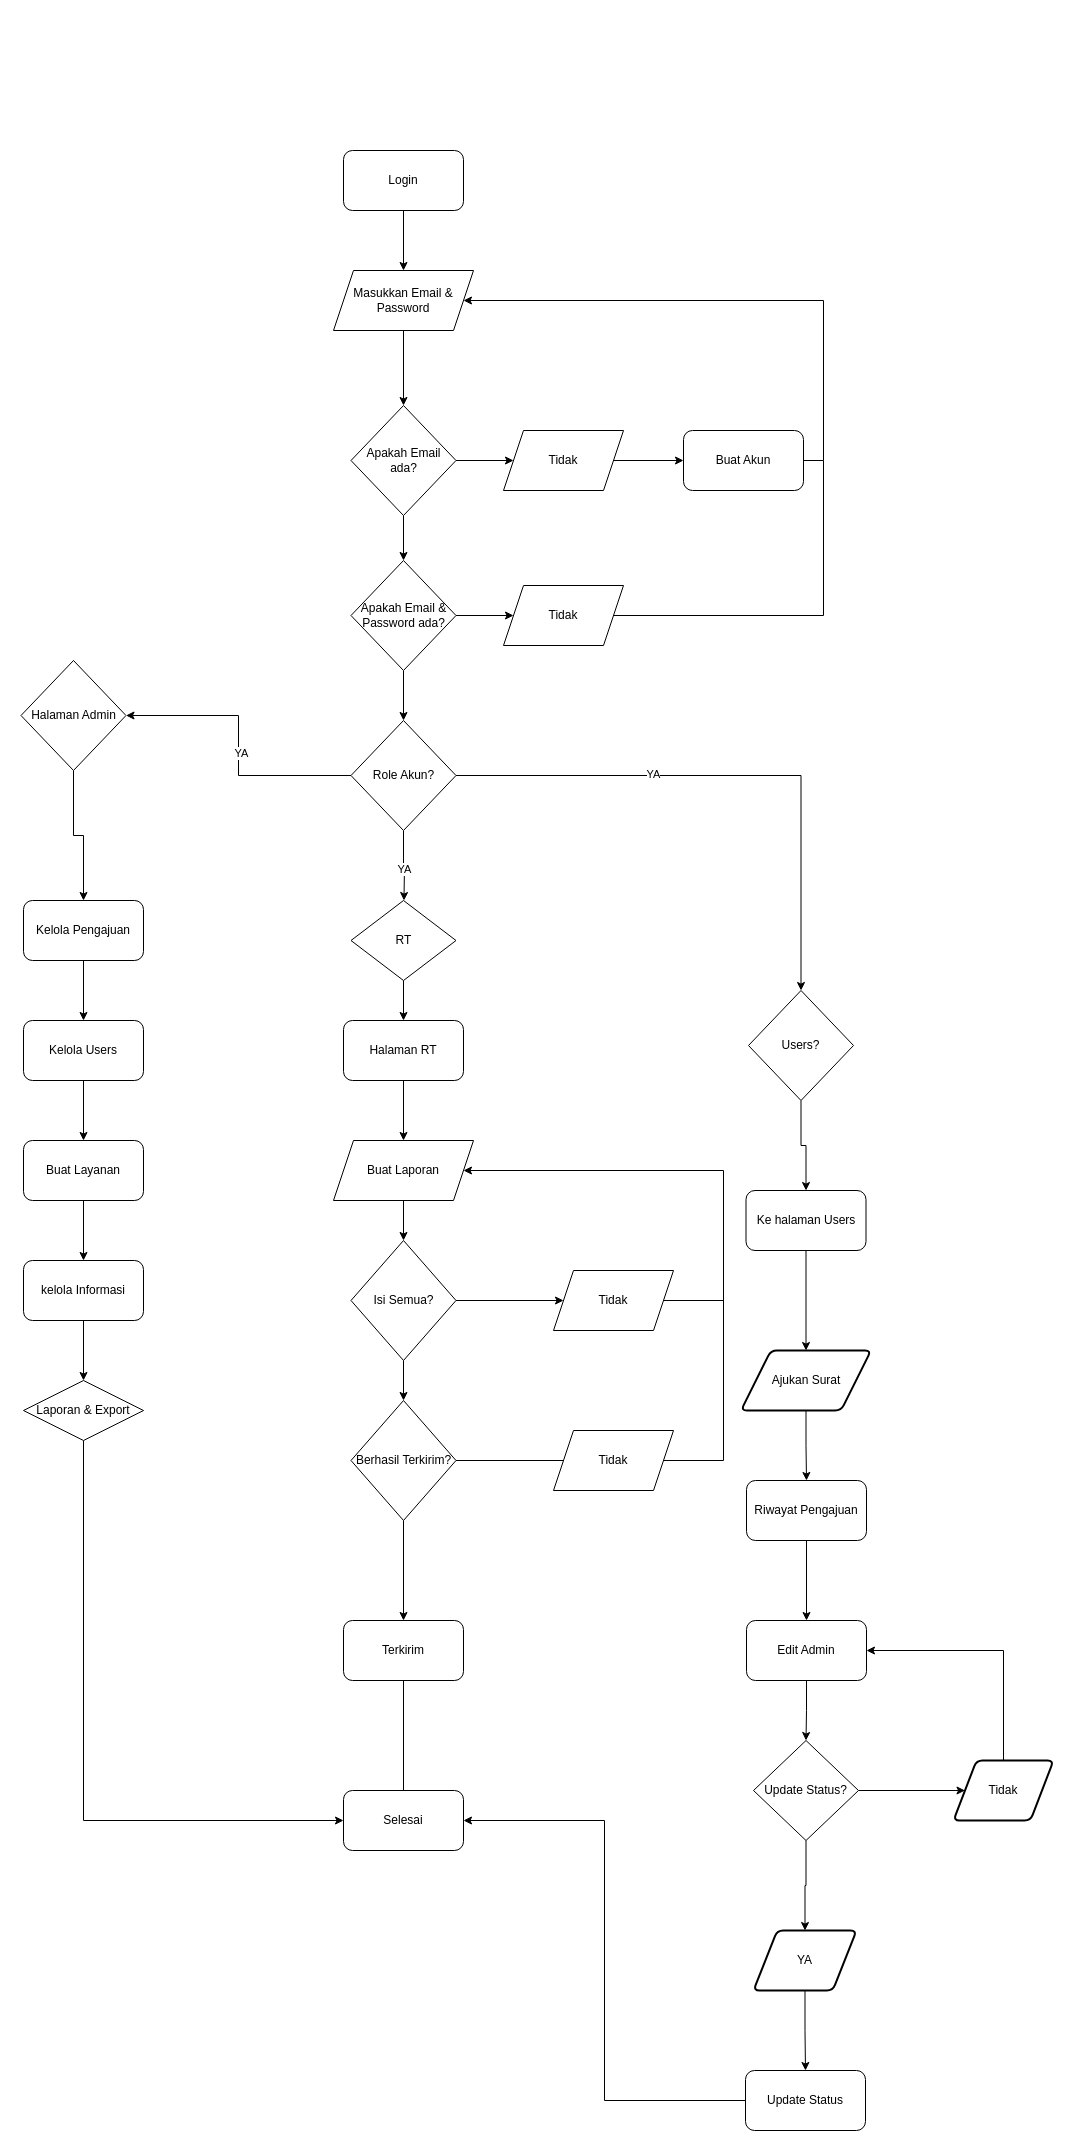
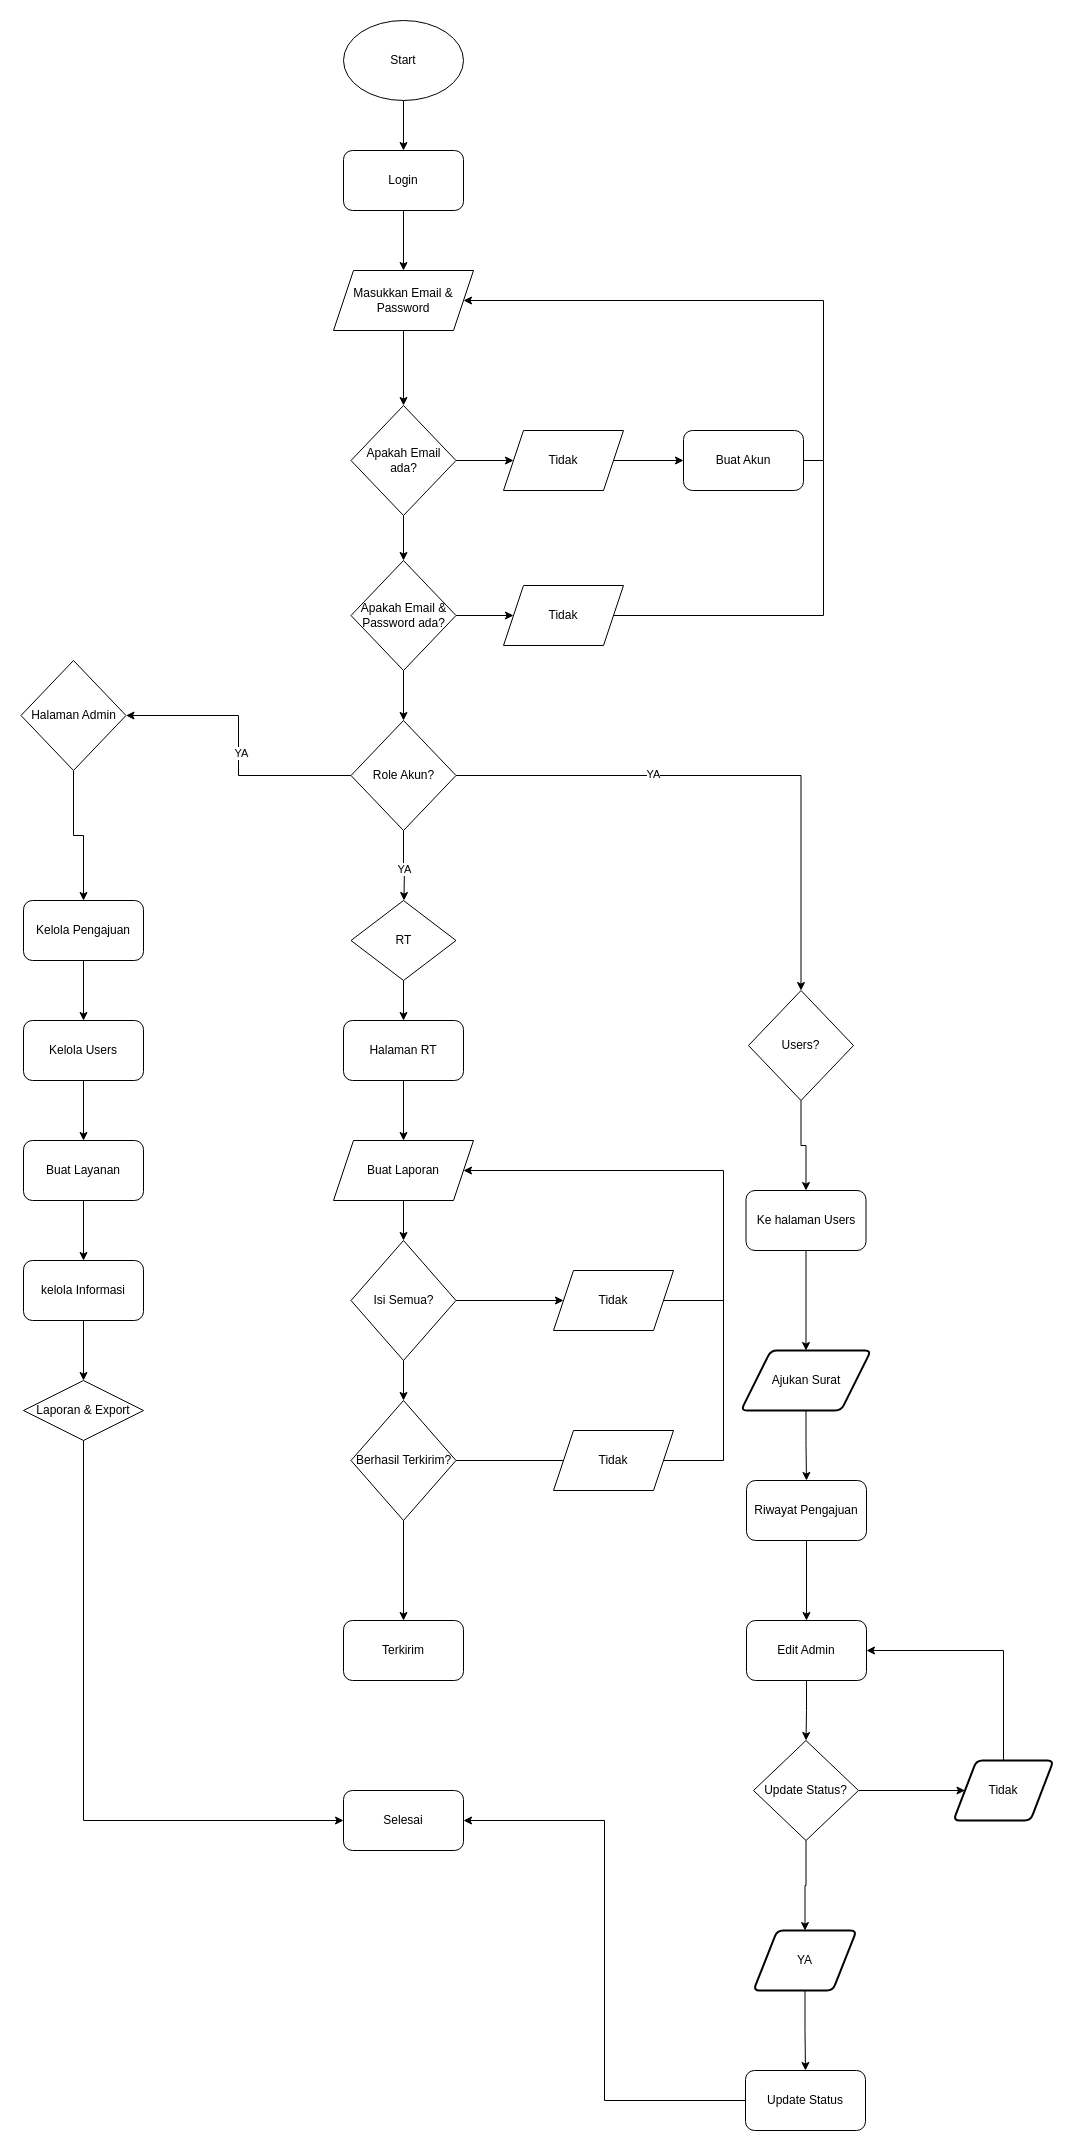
none -> (404, 61)
none -> (404, 122)
(404, 1736) -> none
